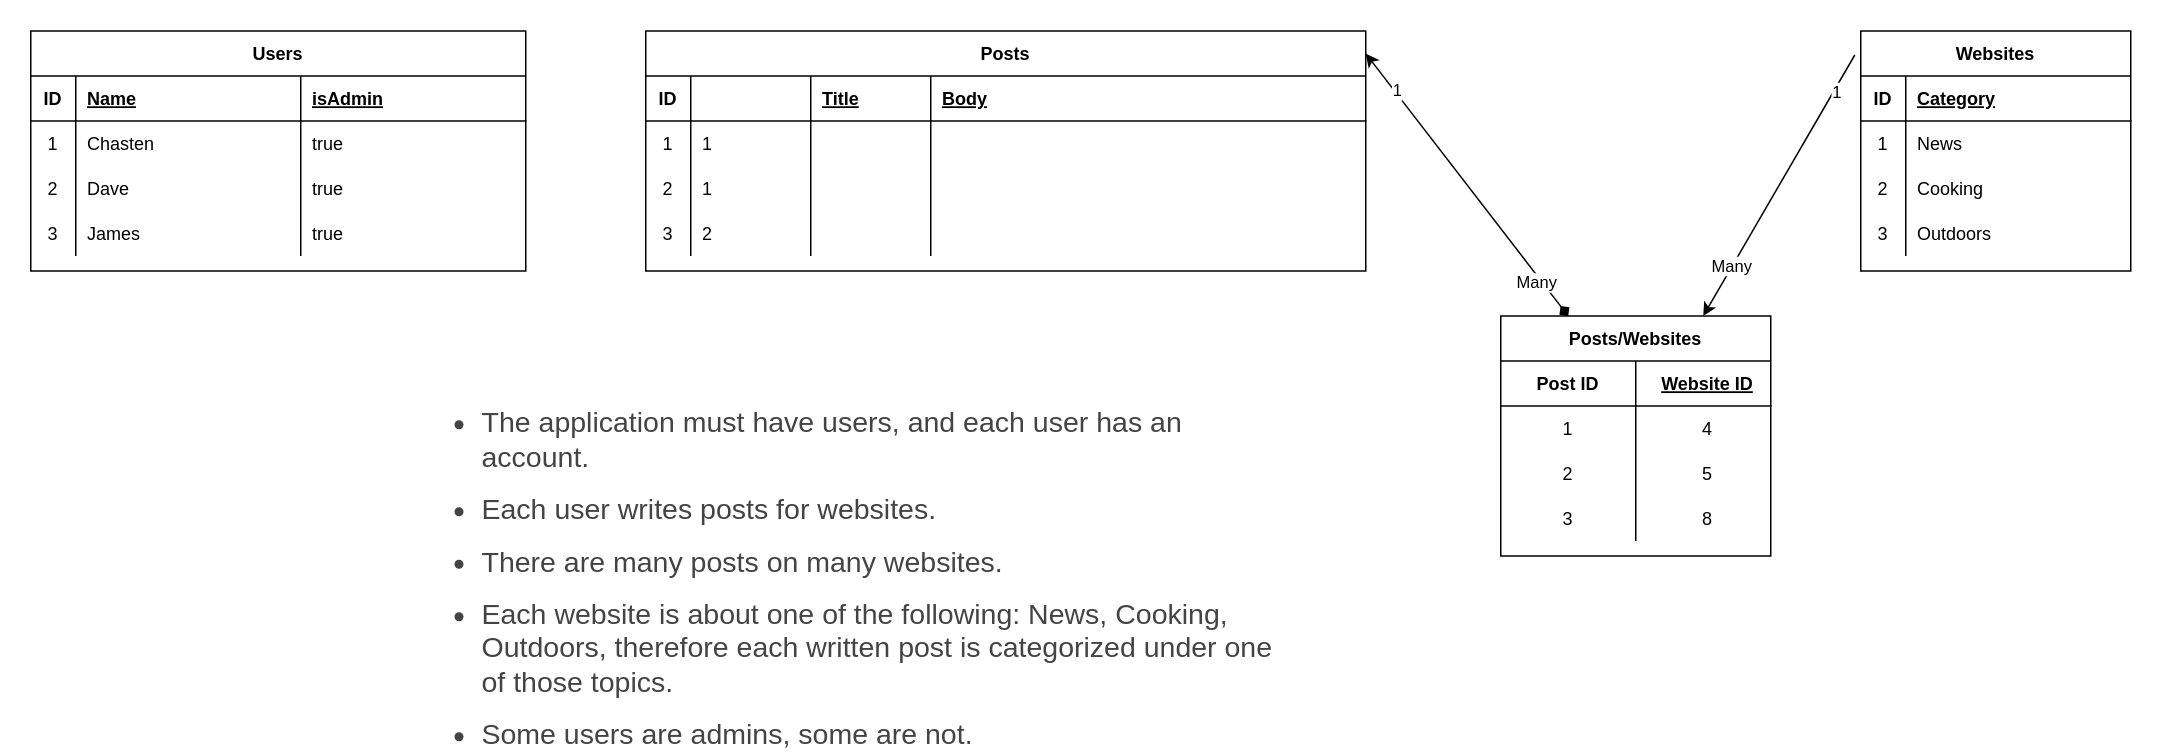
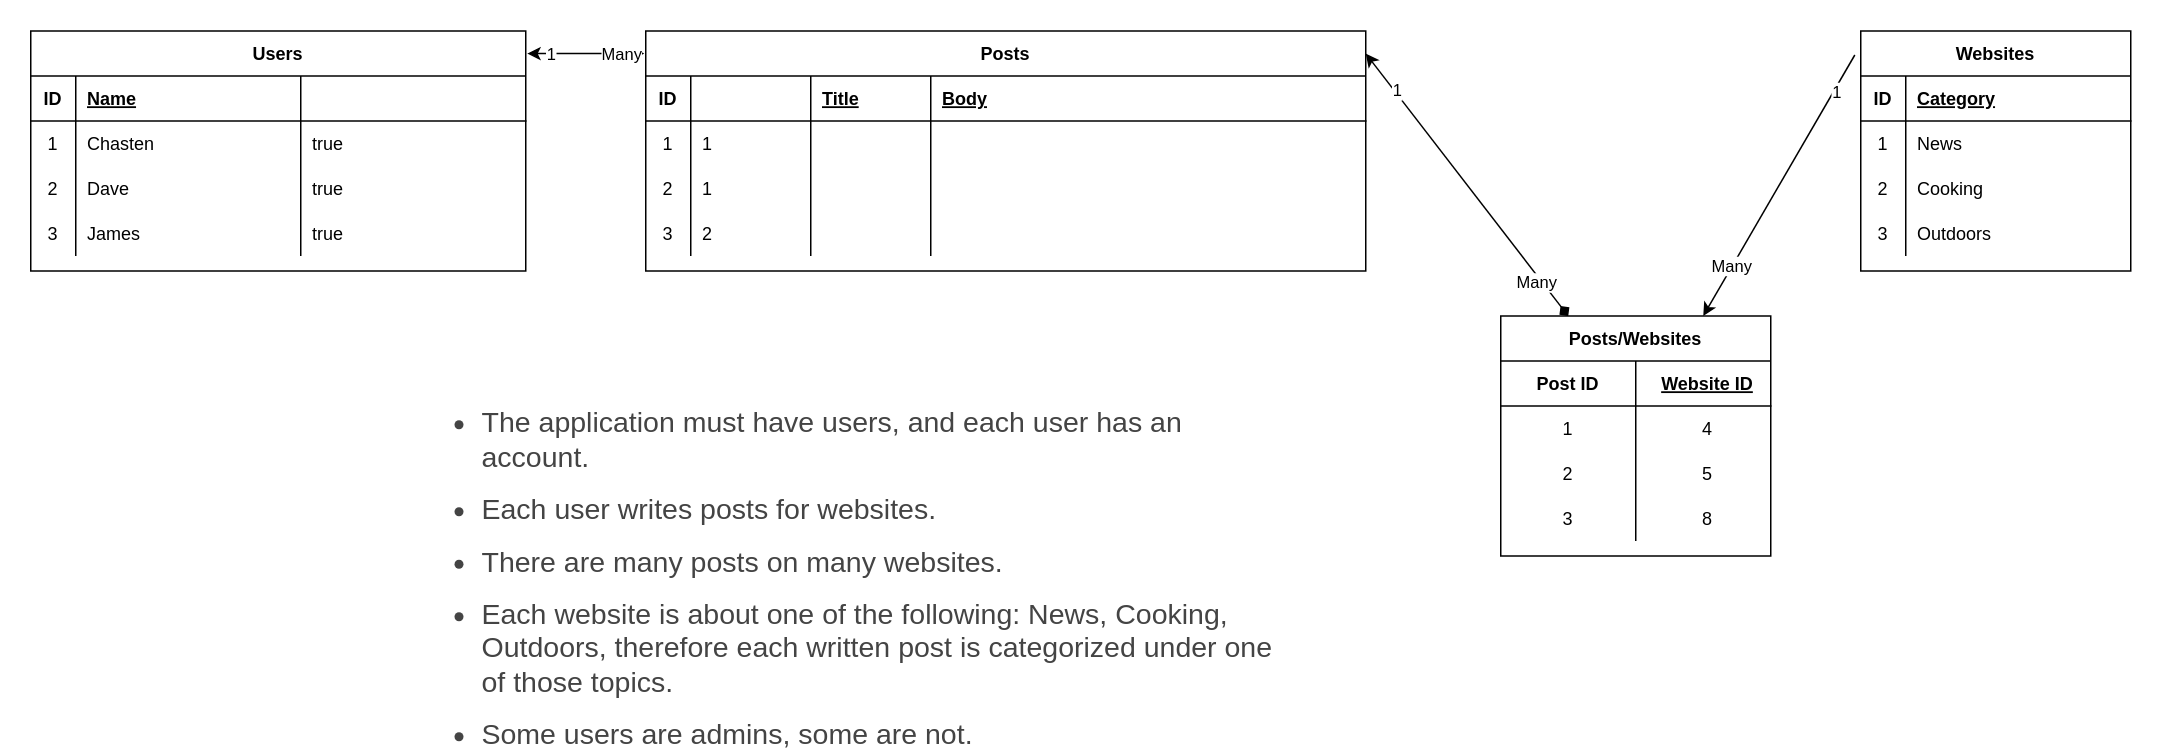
none -> (586, 53)
(413, 98) -> none
